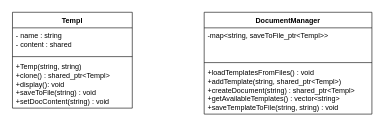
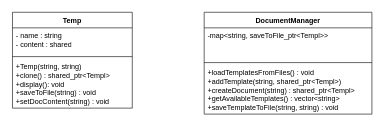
(72, 21) -> (72, 21)
